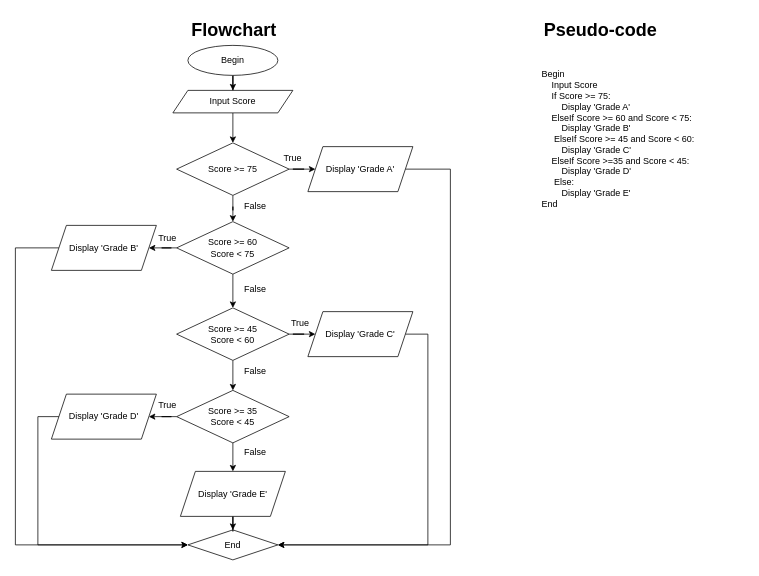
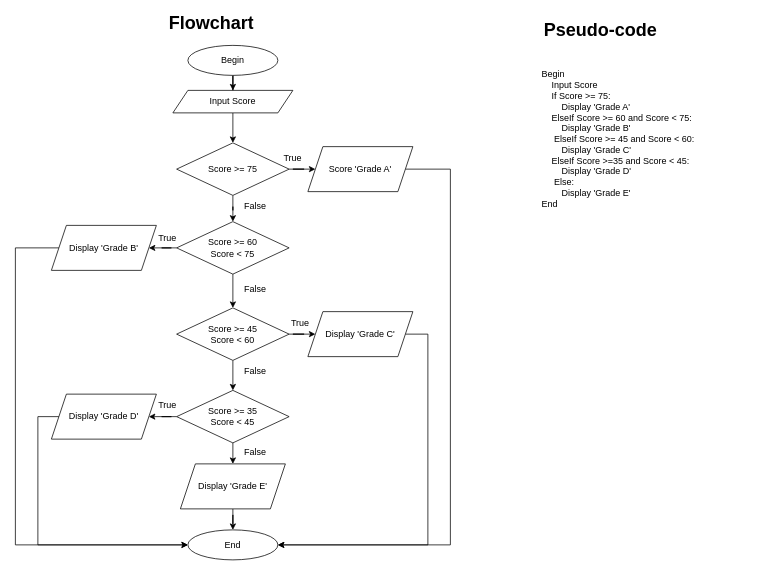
(259, 30) -> (237, 23)
(360, 169) -> (360, 169)
(233, 494) -> (233, 486)
(233, 545) -> (233, 545)
